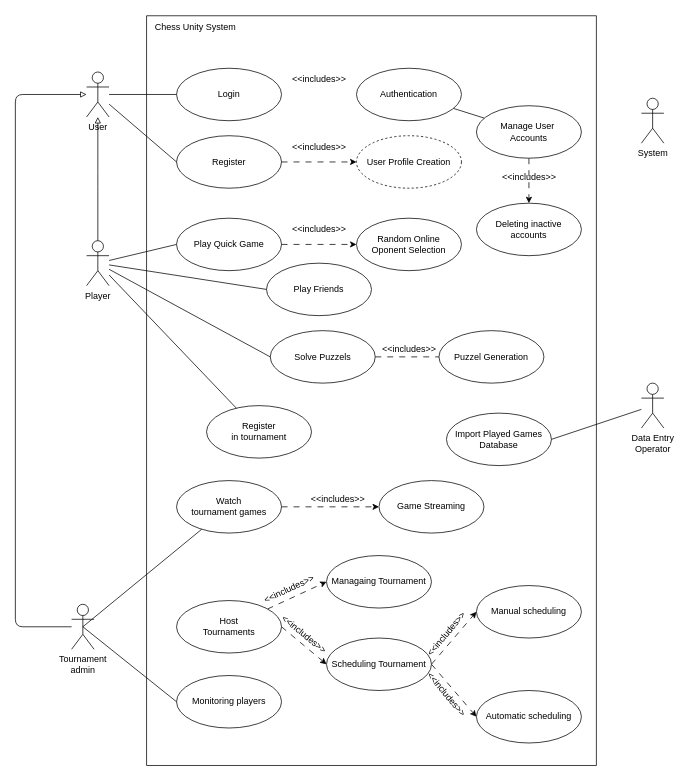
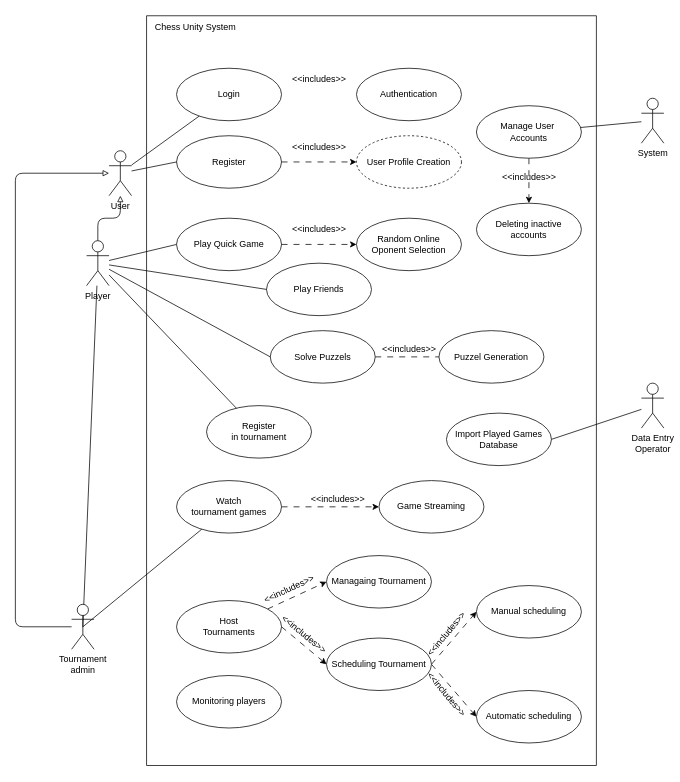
(98, 94) -> (120, 173)
(469, 113) -> (611, 124)
(130, 664) -> (90, 445)
